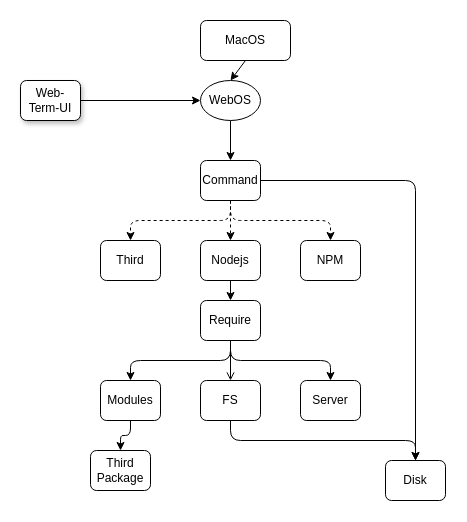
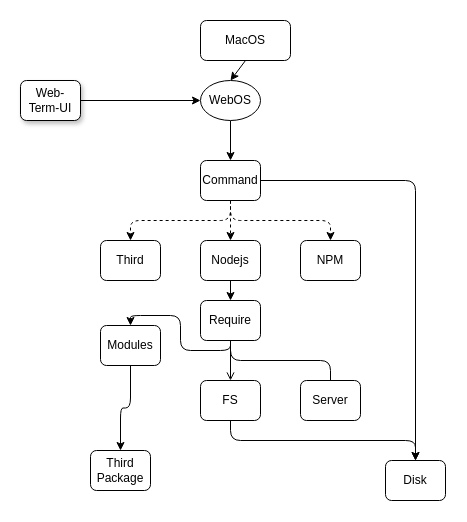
(330, 366) -> (331, 372)
(131, 401) -> (131, 346)
